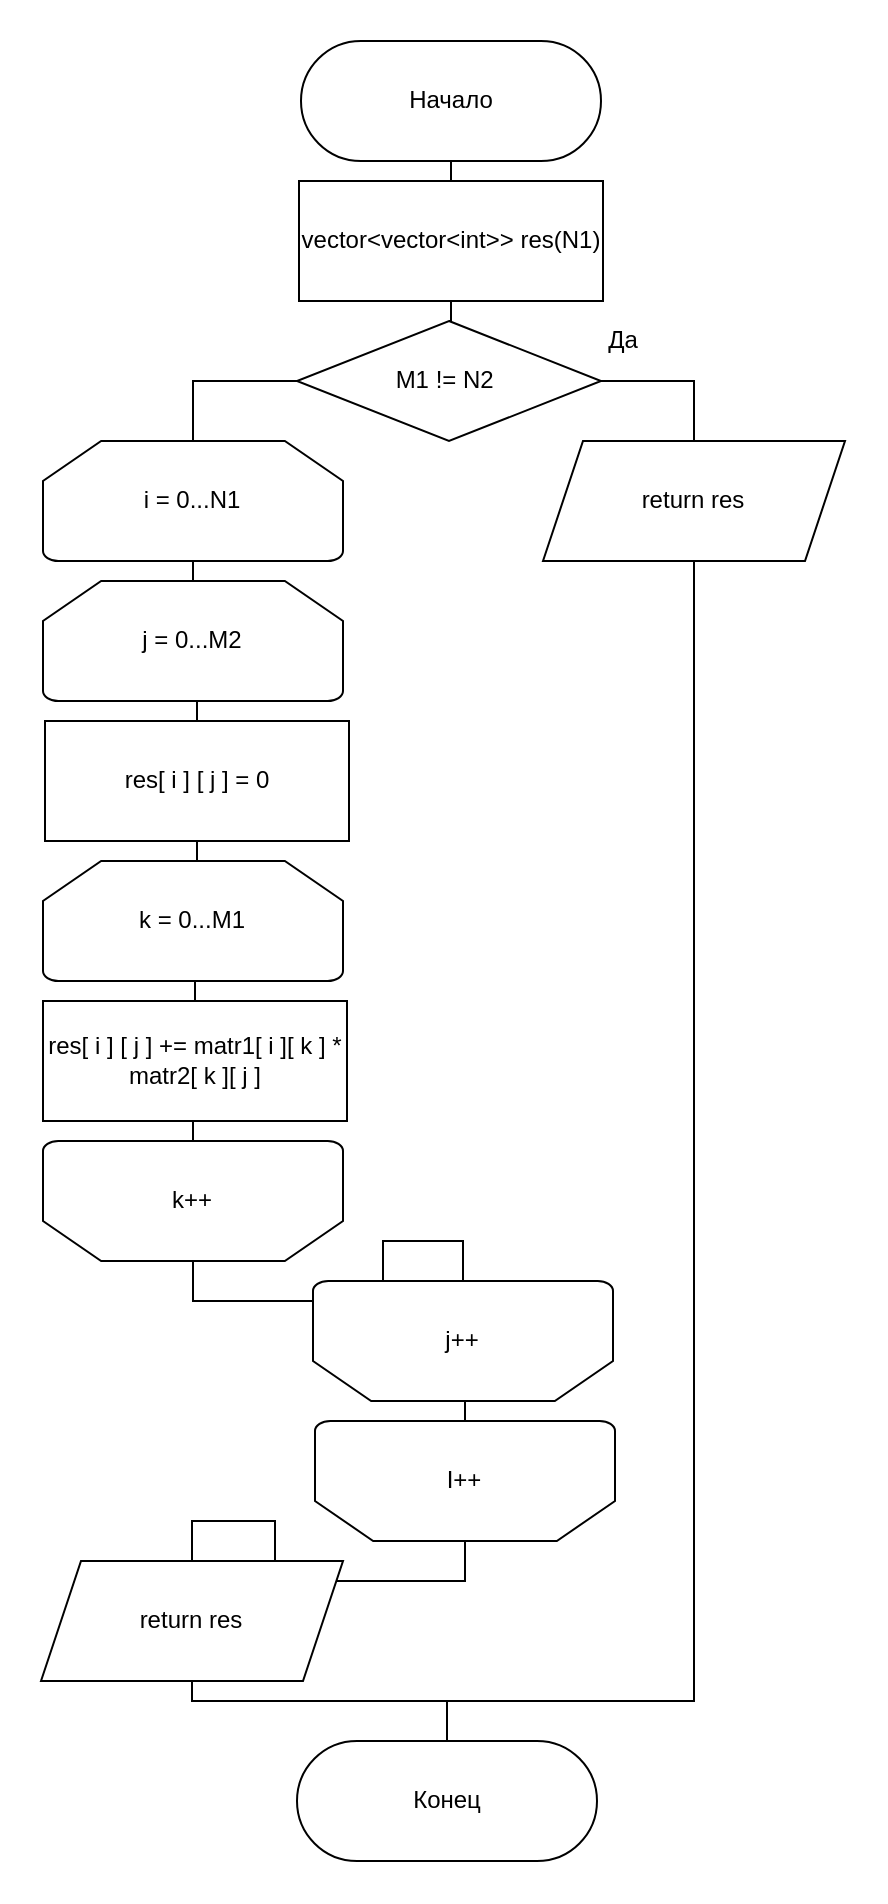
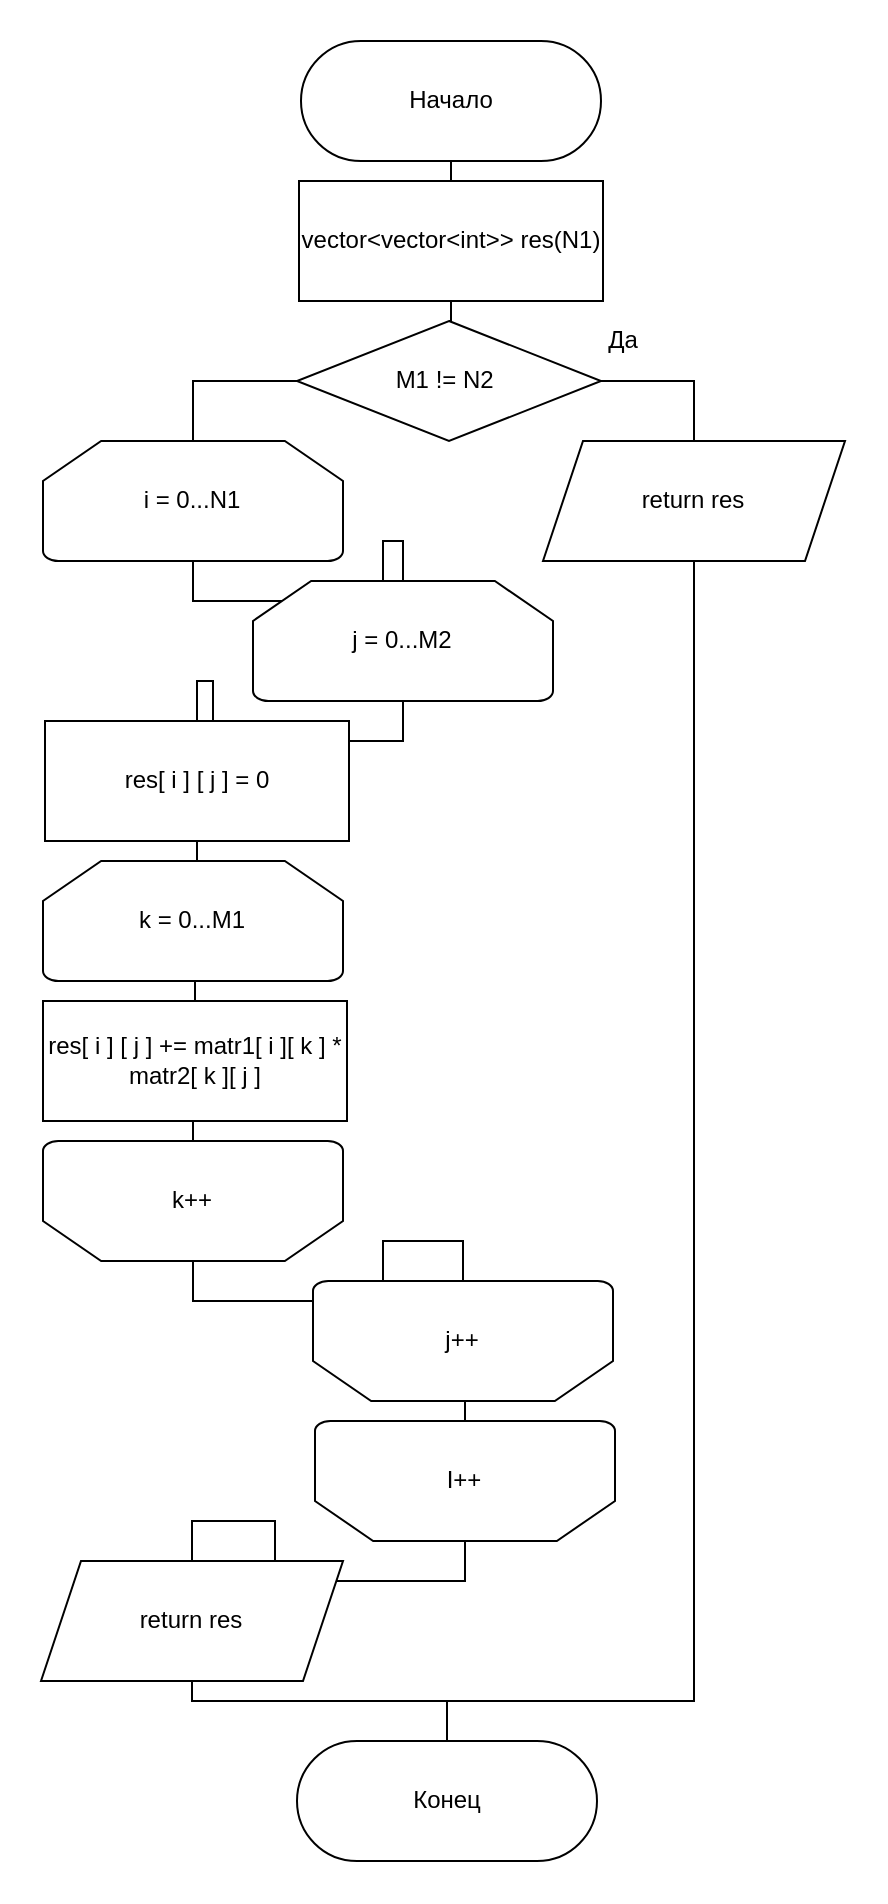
(193, 641) -> (403, 641)
